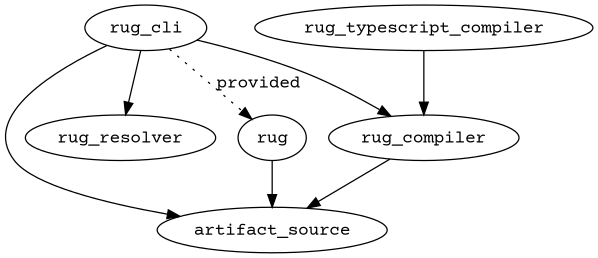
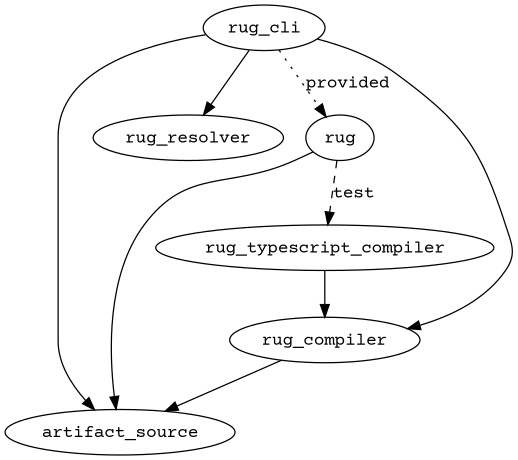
none -> (333, 186)
